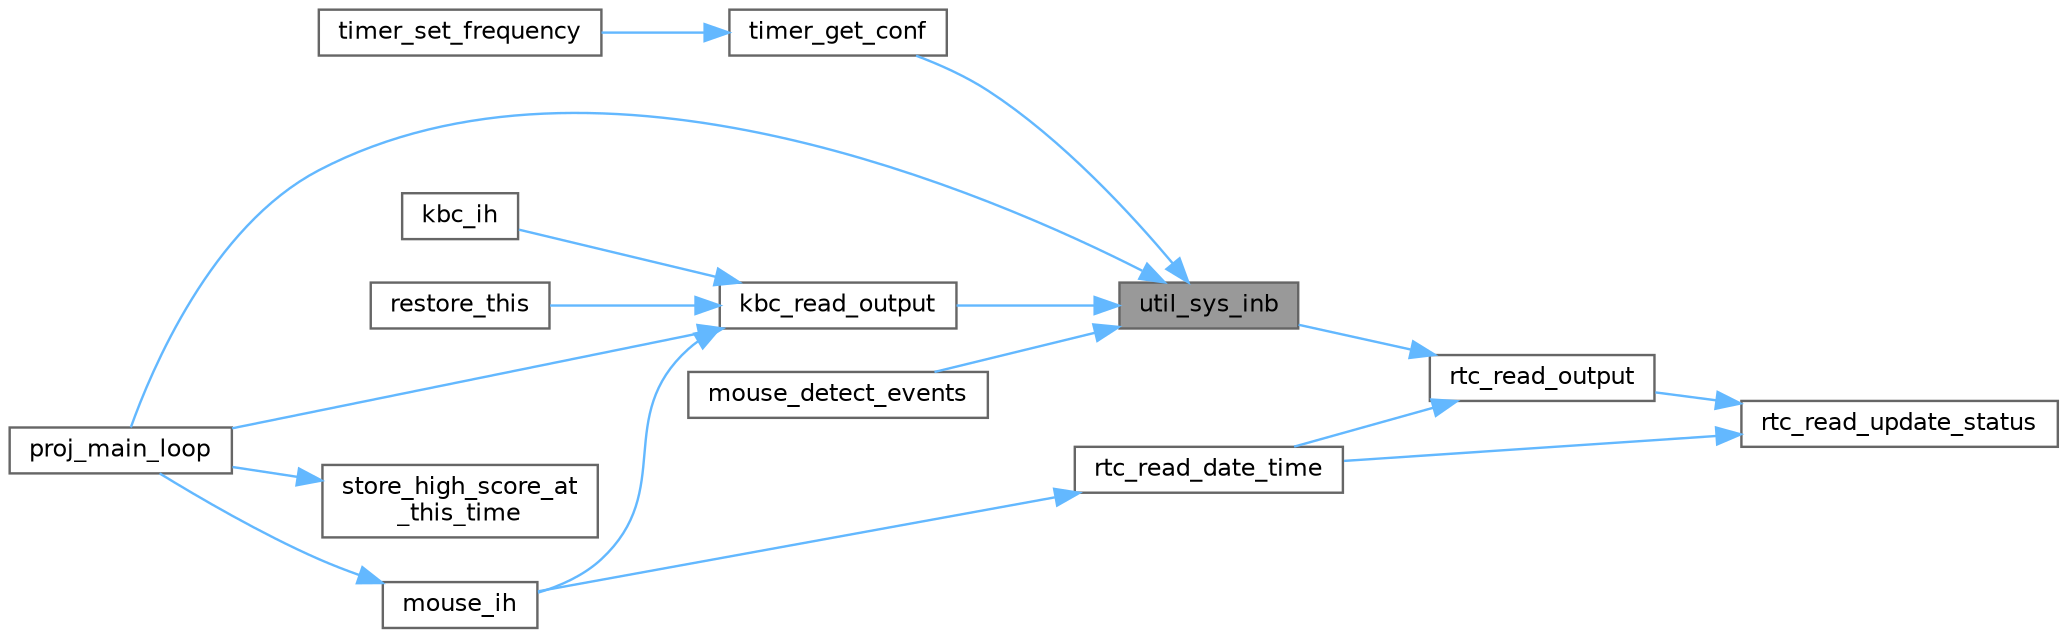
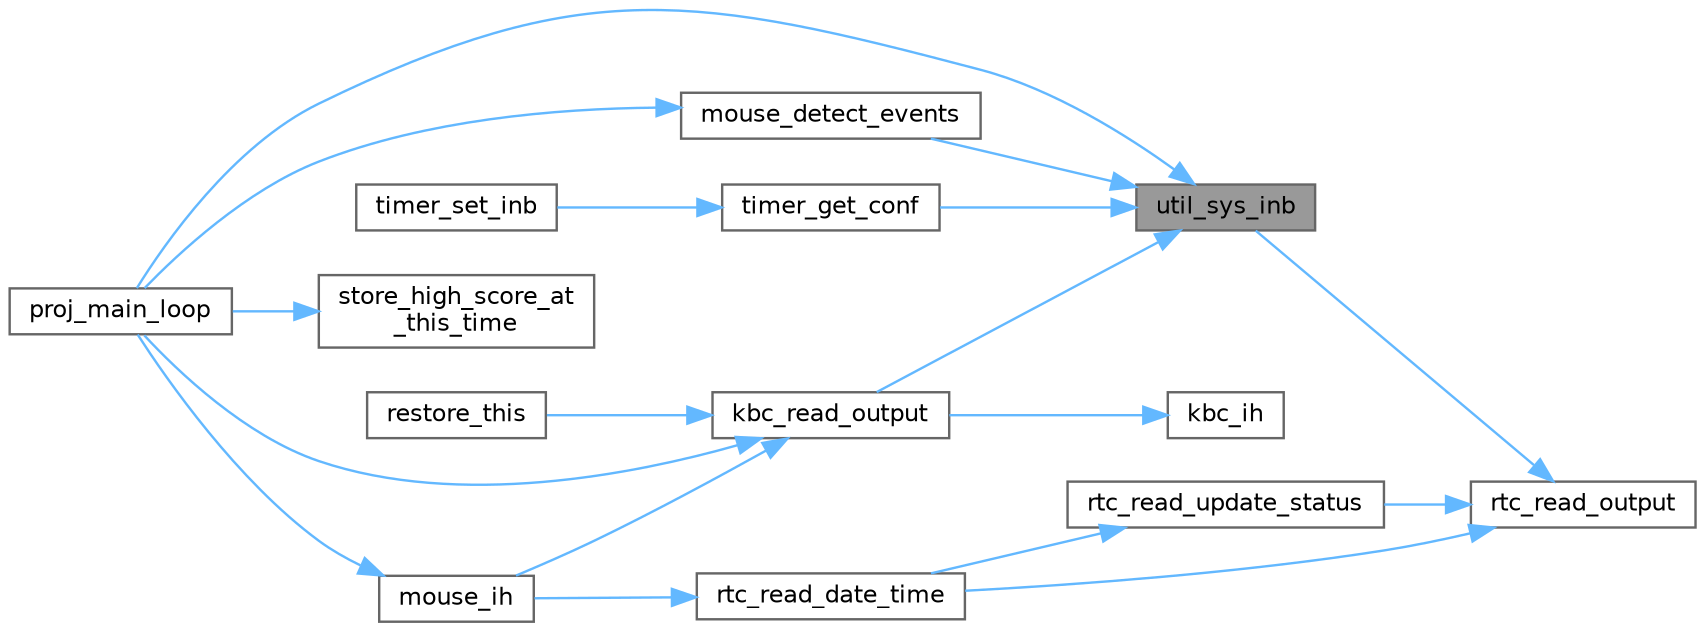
(460, 33) -> (456, 207)
none -> (379, 142)
(617, 253) -> (1046, 415)
(1686, 396) -> (1415, 505)
